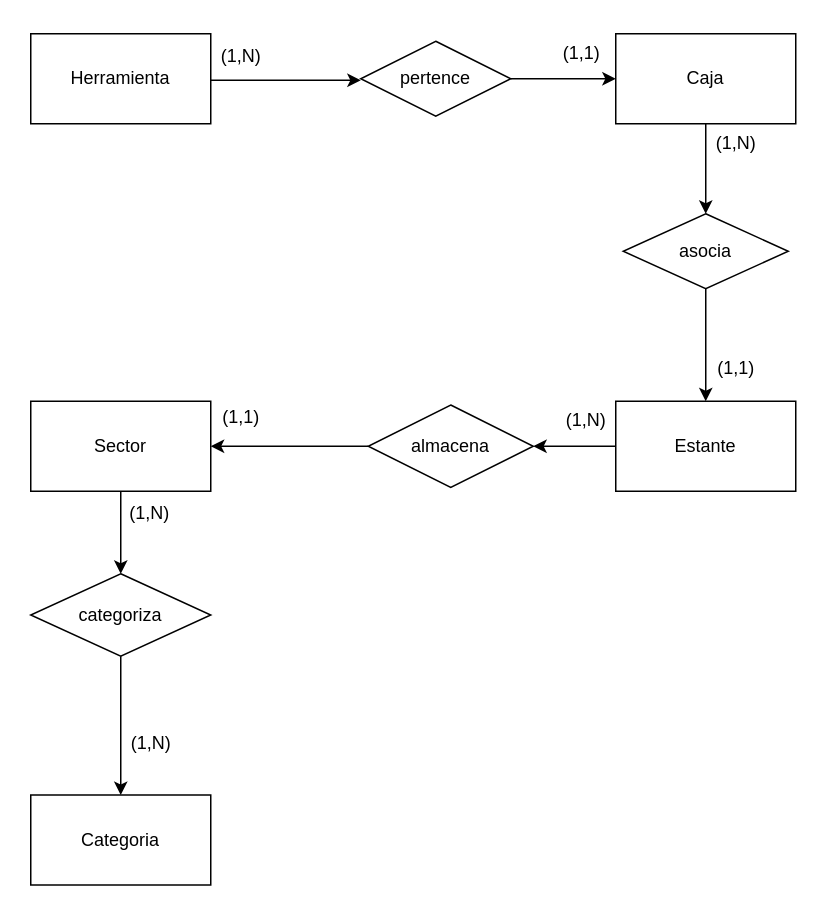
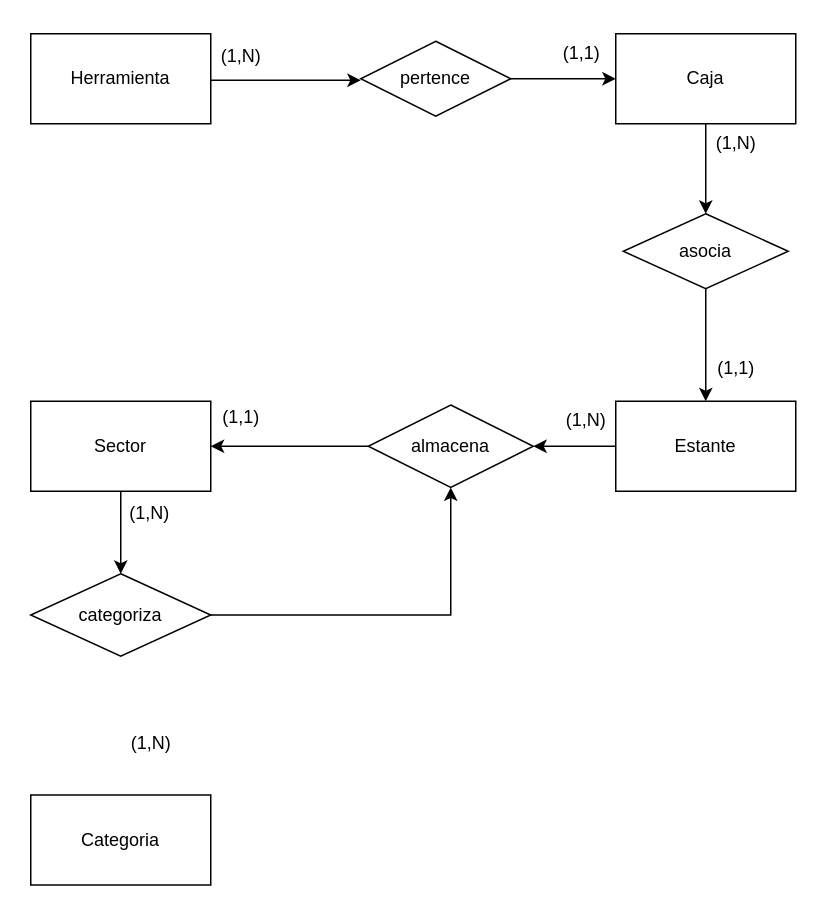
(121, 720) -> (389, 615)
